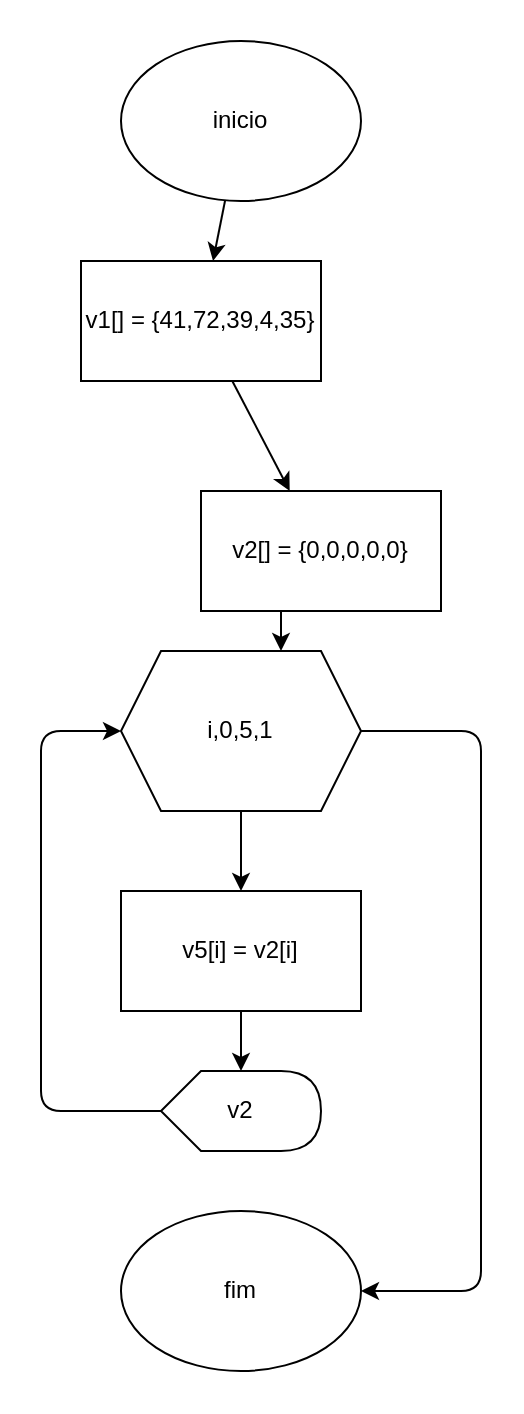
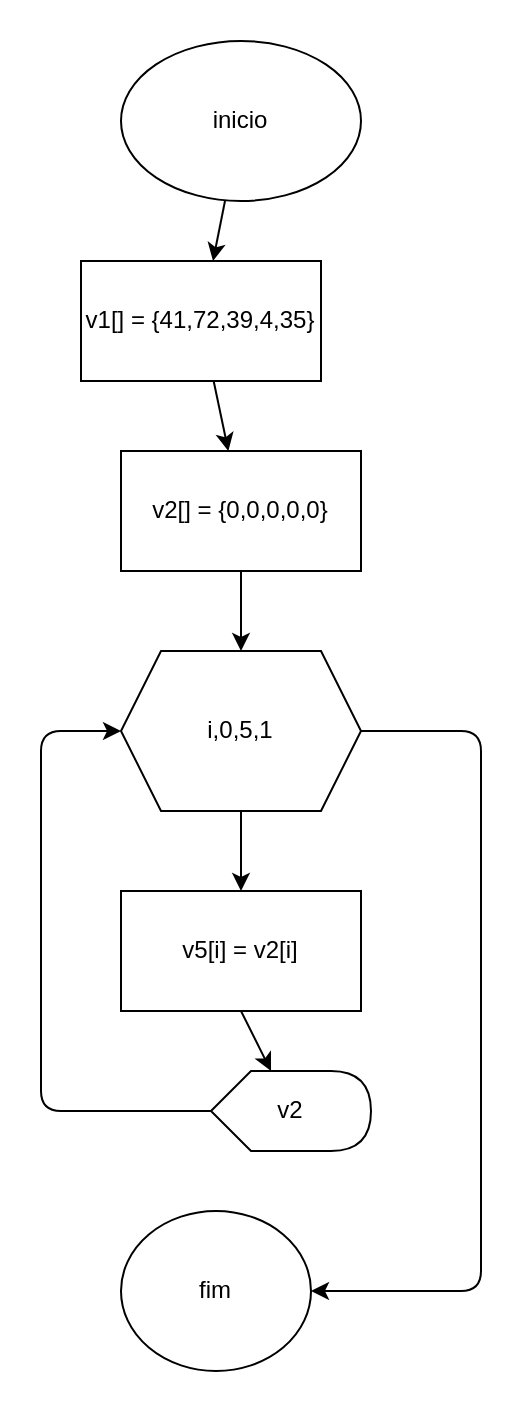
(321, 551) -> (241, 511)
(241, 1111) -> (291, 1111)
(241, 1291) -> (216, 1291)
